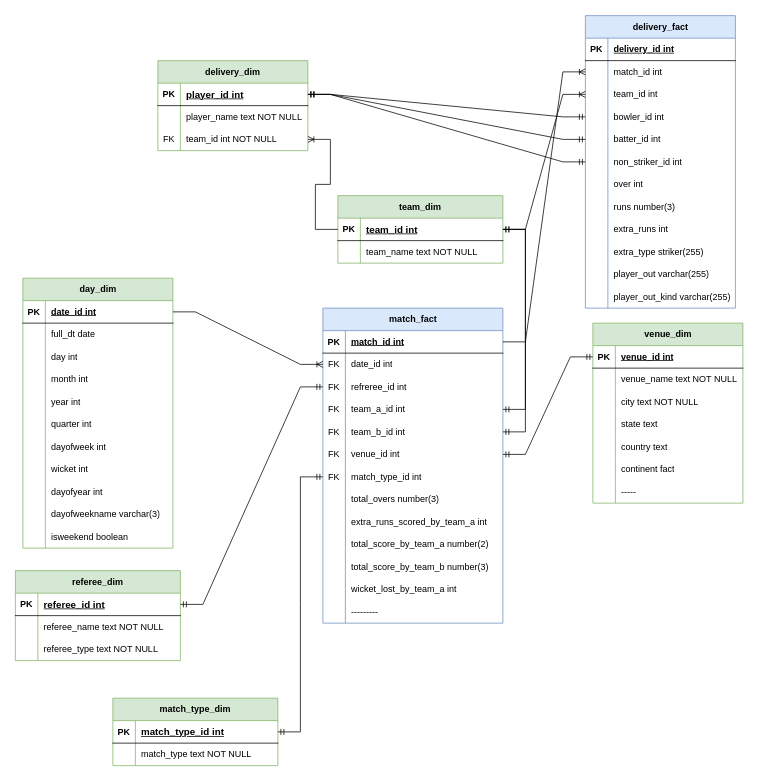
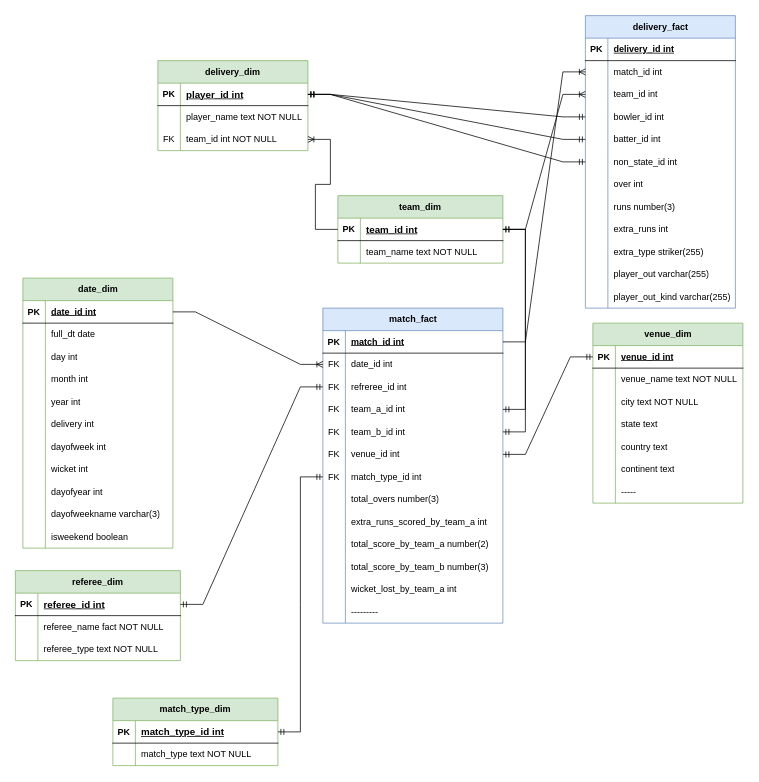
(655, 162) -> (651, 162)
(98, 289) -> (98, 289)
(77, 424) -> (77, 424)
(654, 469) -> (654, 469)
(106, 627) -> (106, 627)
